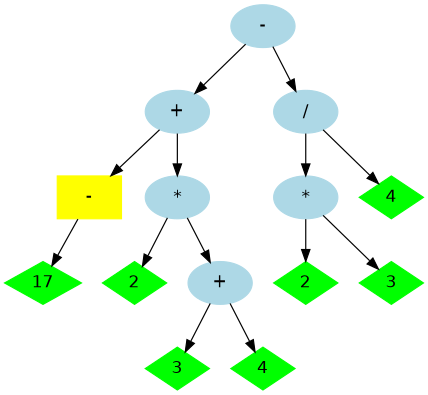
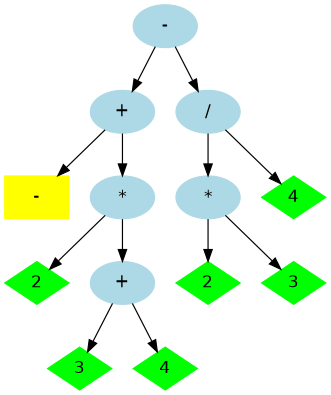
(43, 283) -> none
